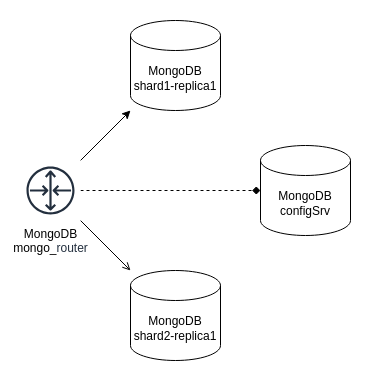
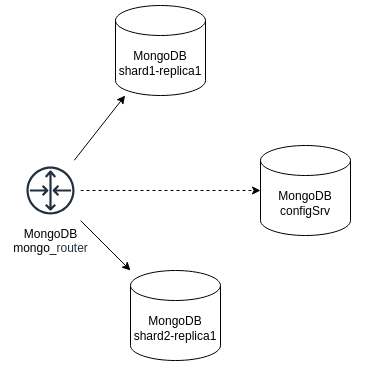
(176, 66) -> (161, 51)
(251, 191) -> (252, 191)
(126, 266) -> (125, 265)
